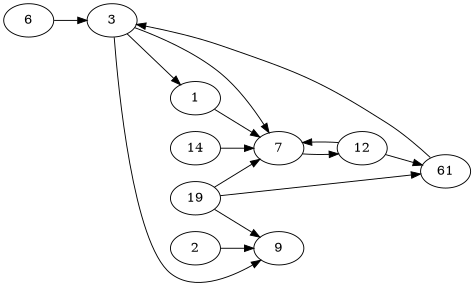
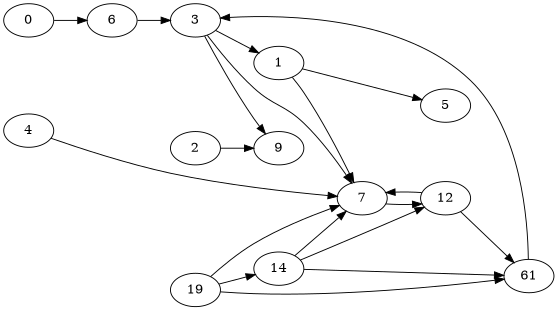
none -> (29, 20)
none -> (446, 106)
none -> (29, 131)
(233, 221) -> (233, 280)
none -> (358, 236)
none -> (399, 272)
